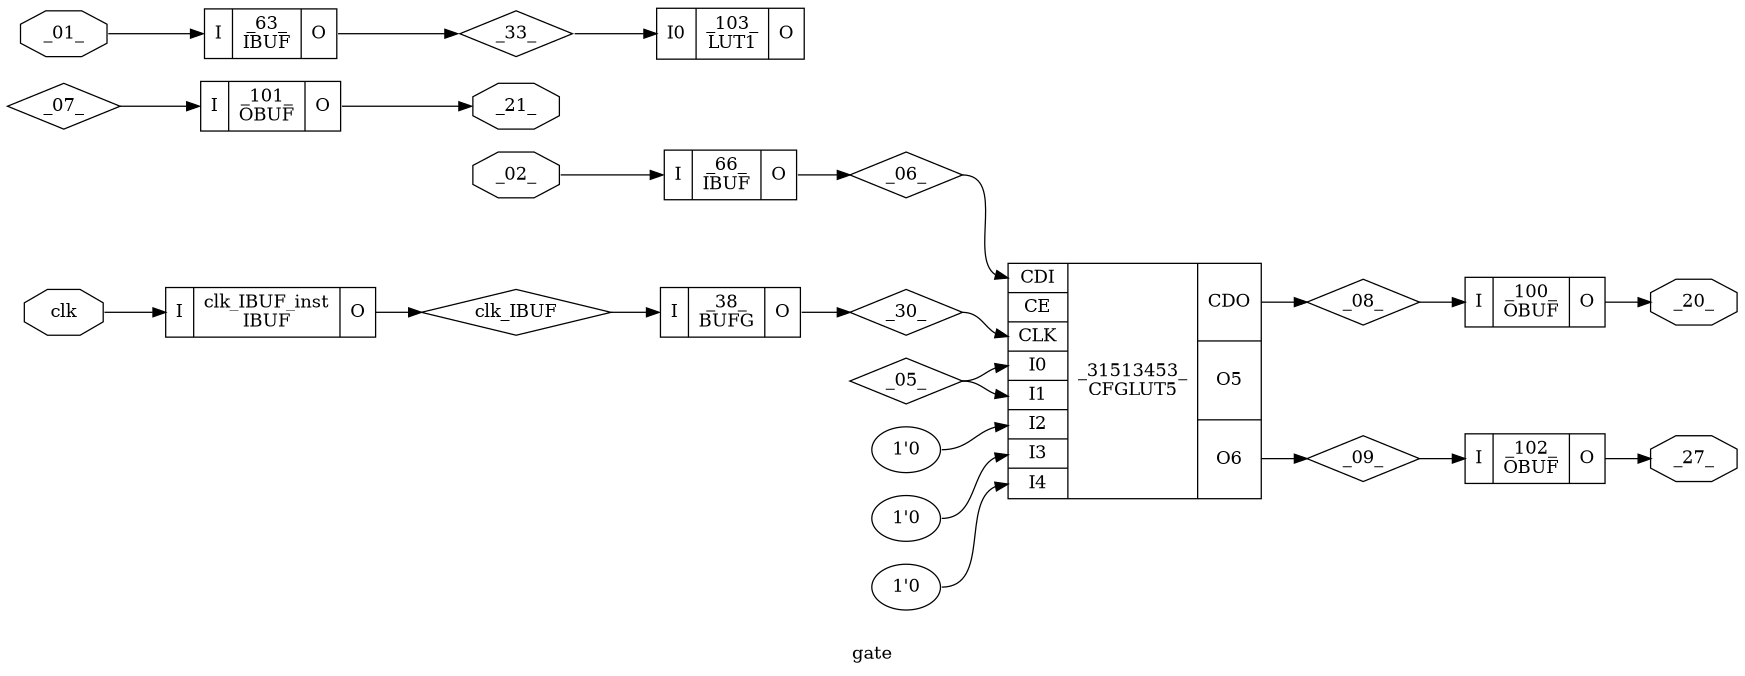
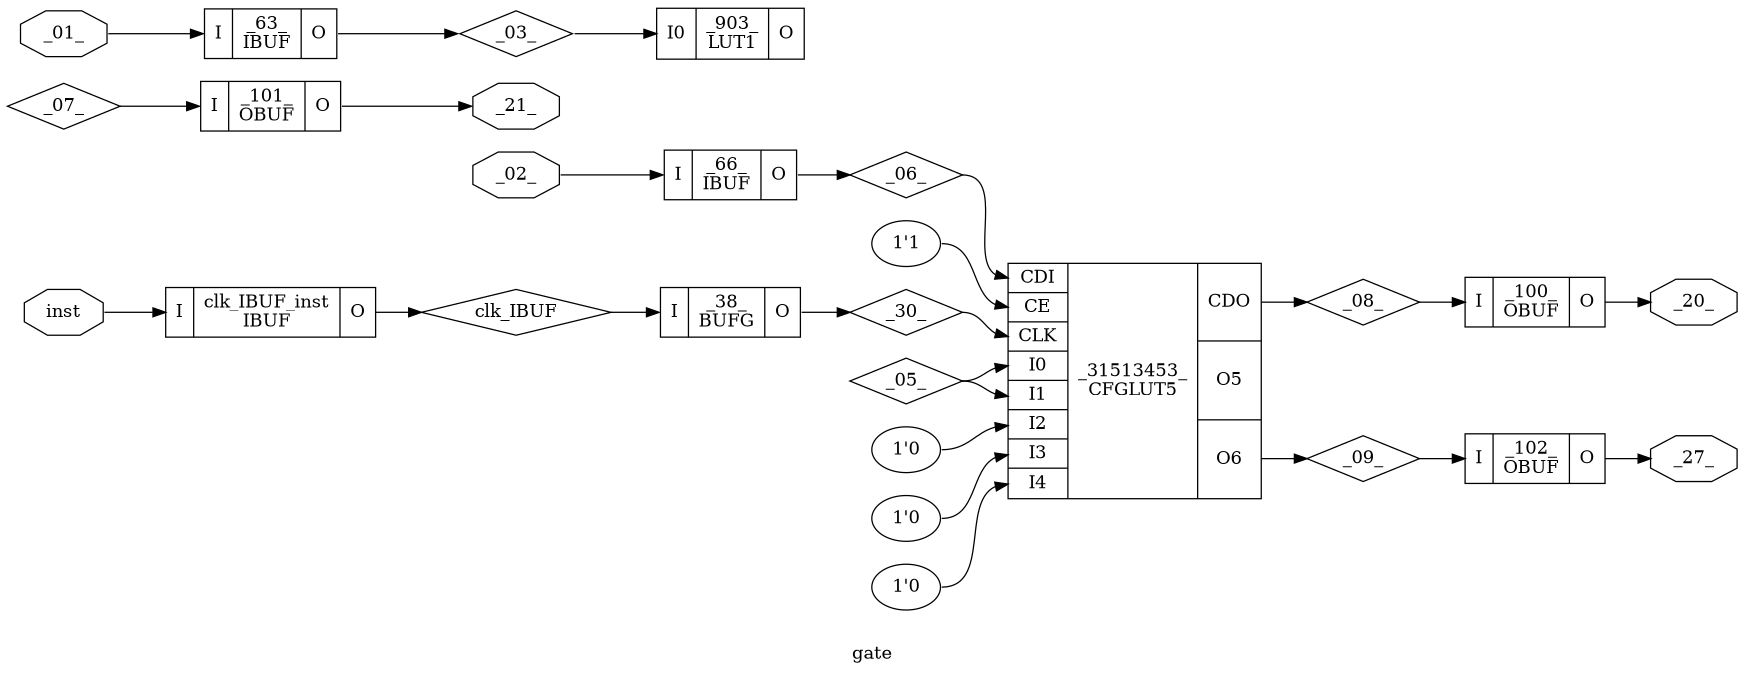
(732, 24) -> (732, 24)
(516, 34) -> (516, 34)
none -> (906, 244)
(64, 312) -> (64, 312)
